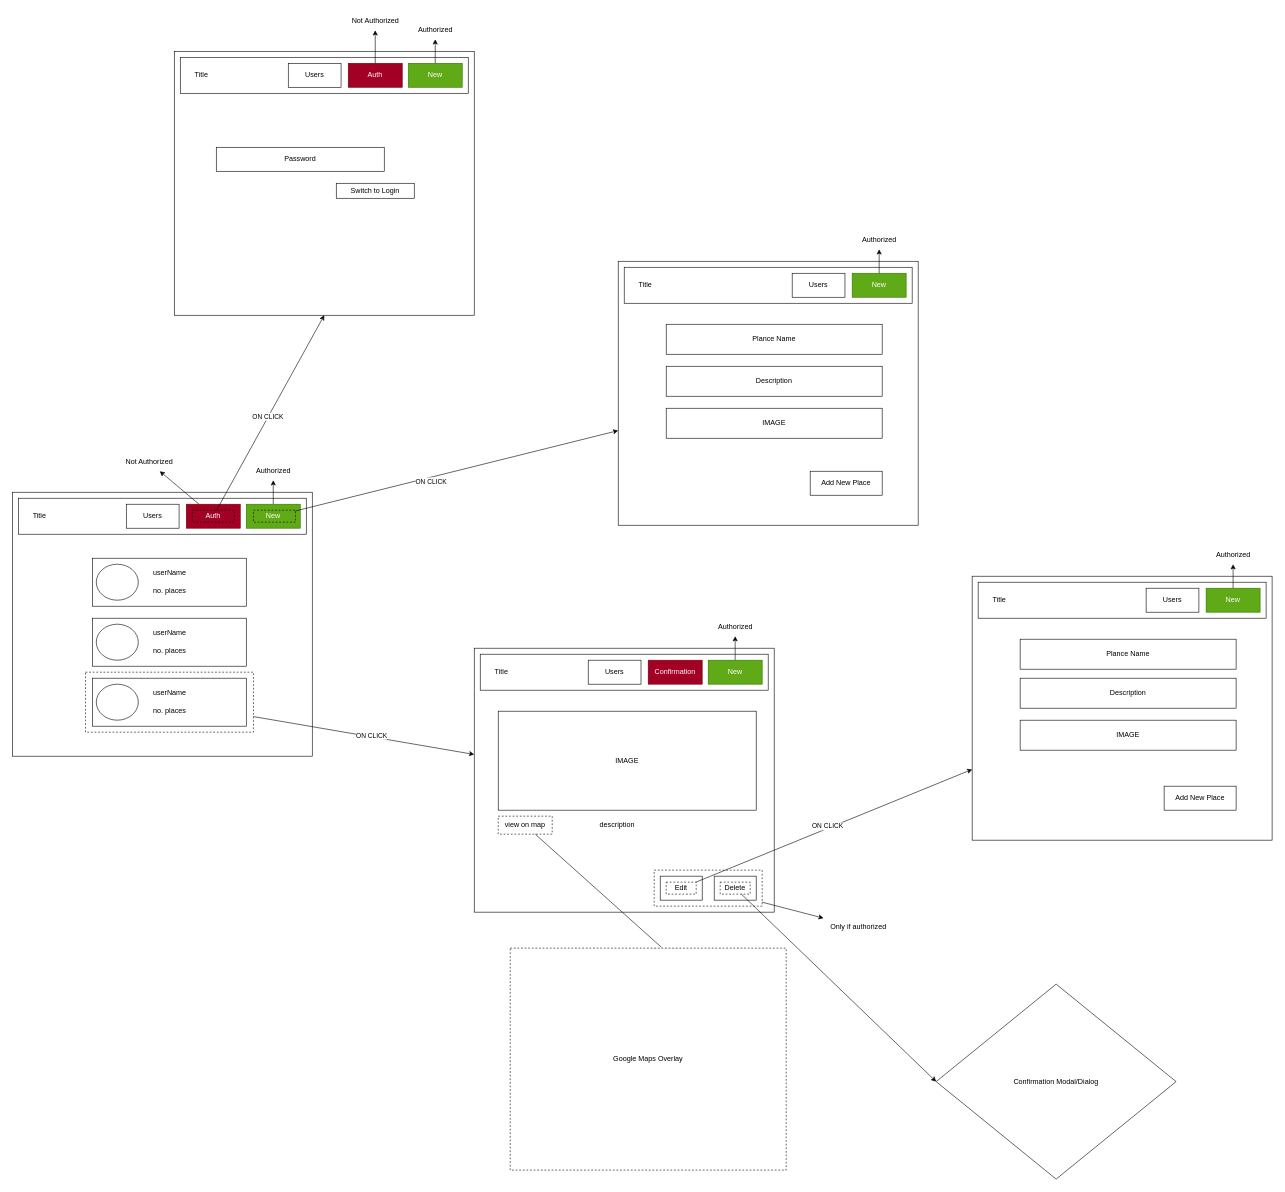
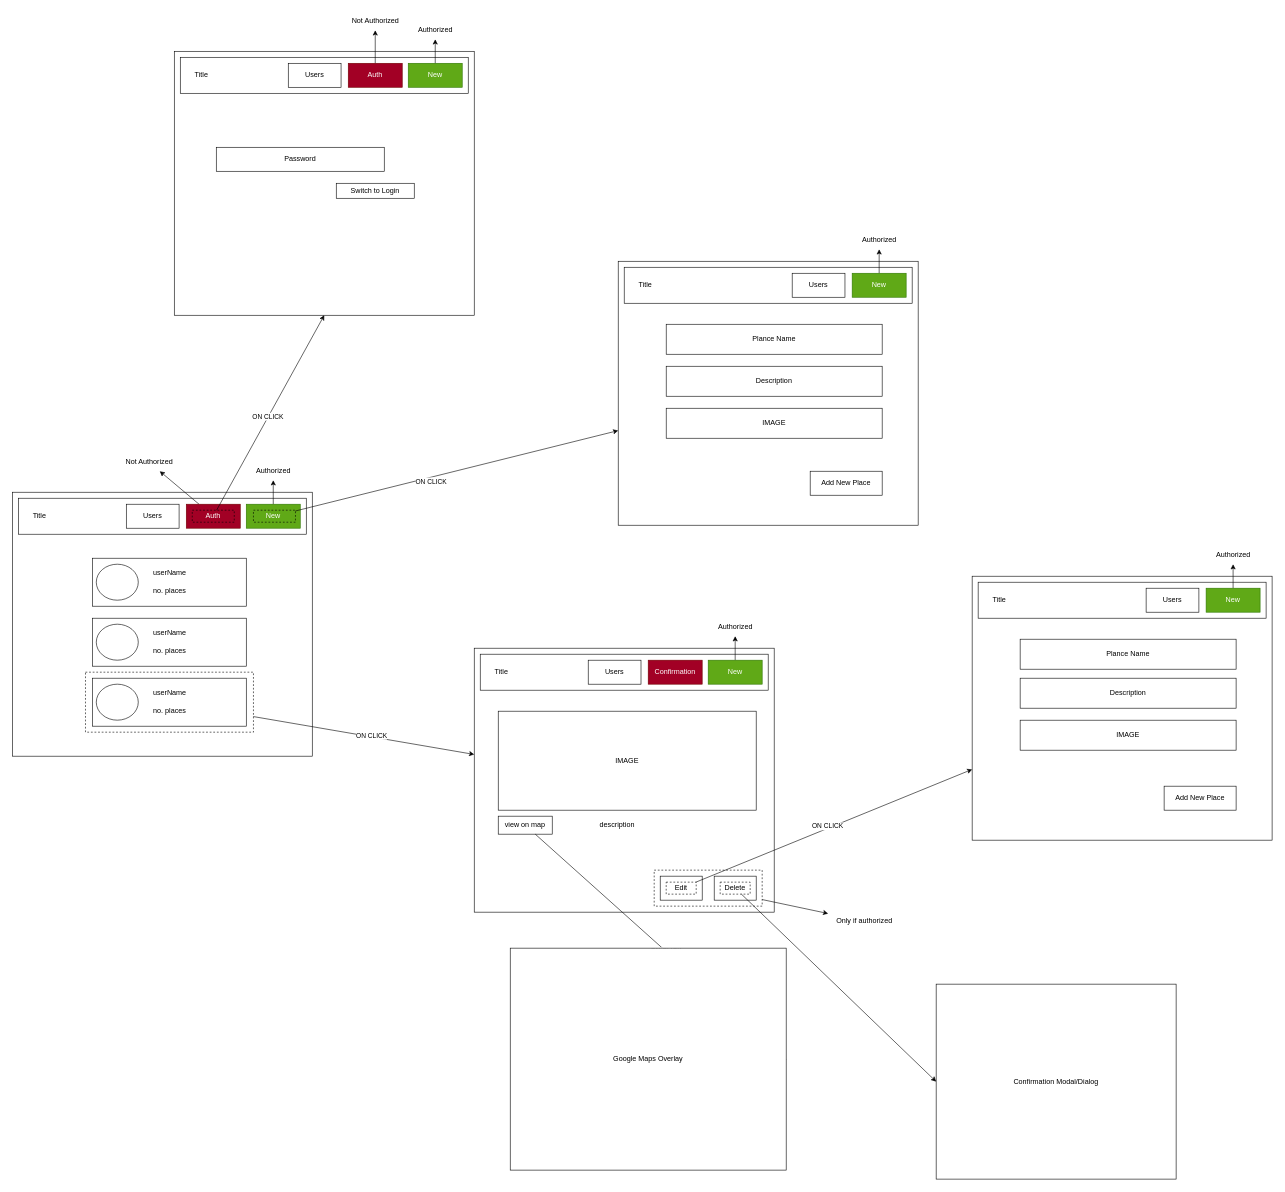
(525, 825) -> (525, 825)
(858, 927) -> (864, 921)
(648, 1059) -> (648, 1059)
(1056, 1082) -> (1056, 1082)
